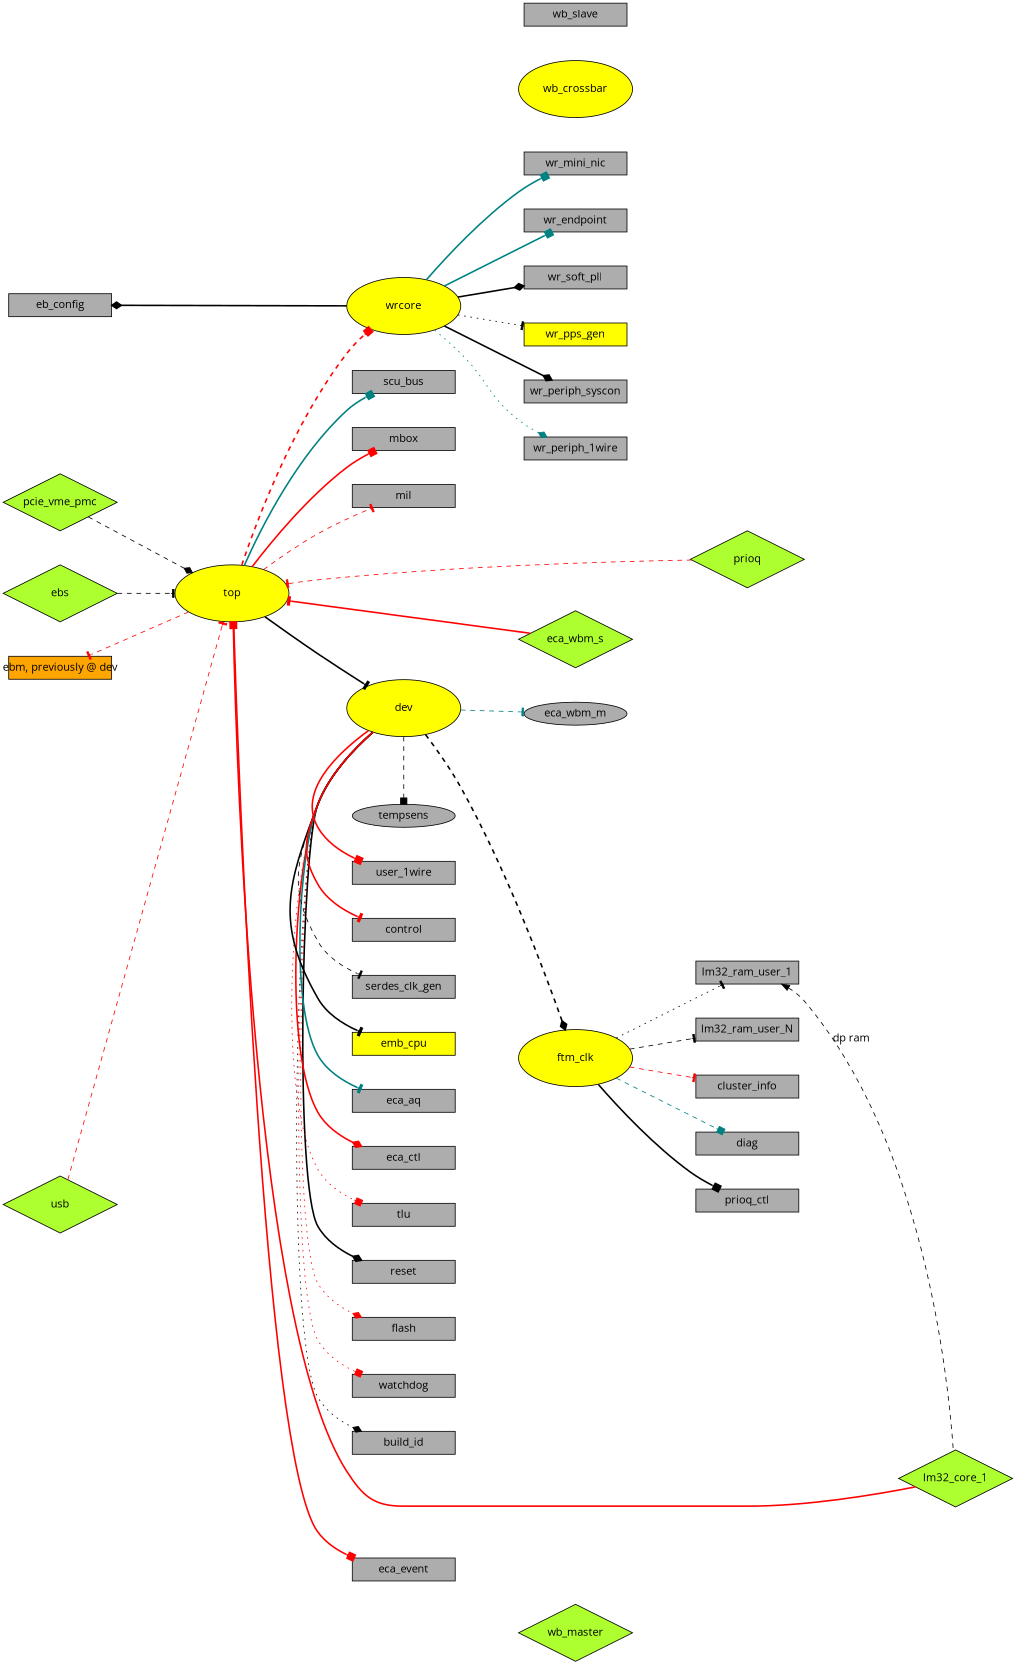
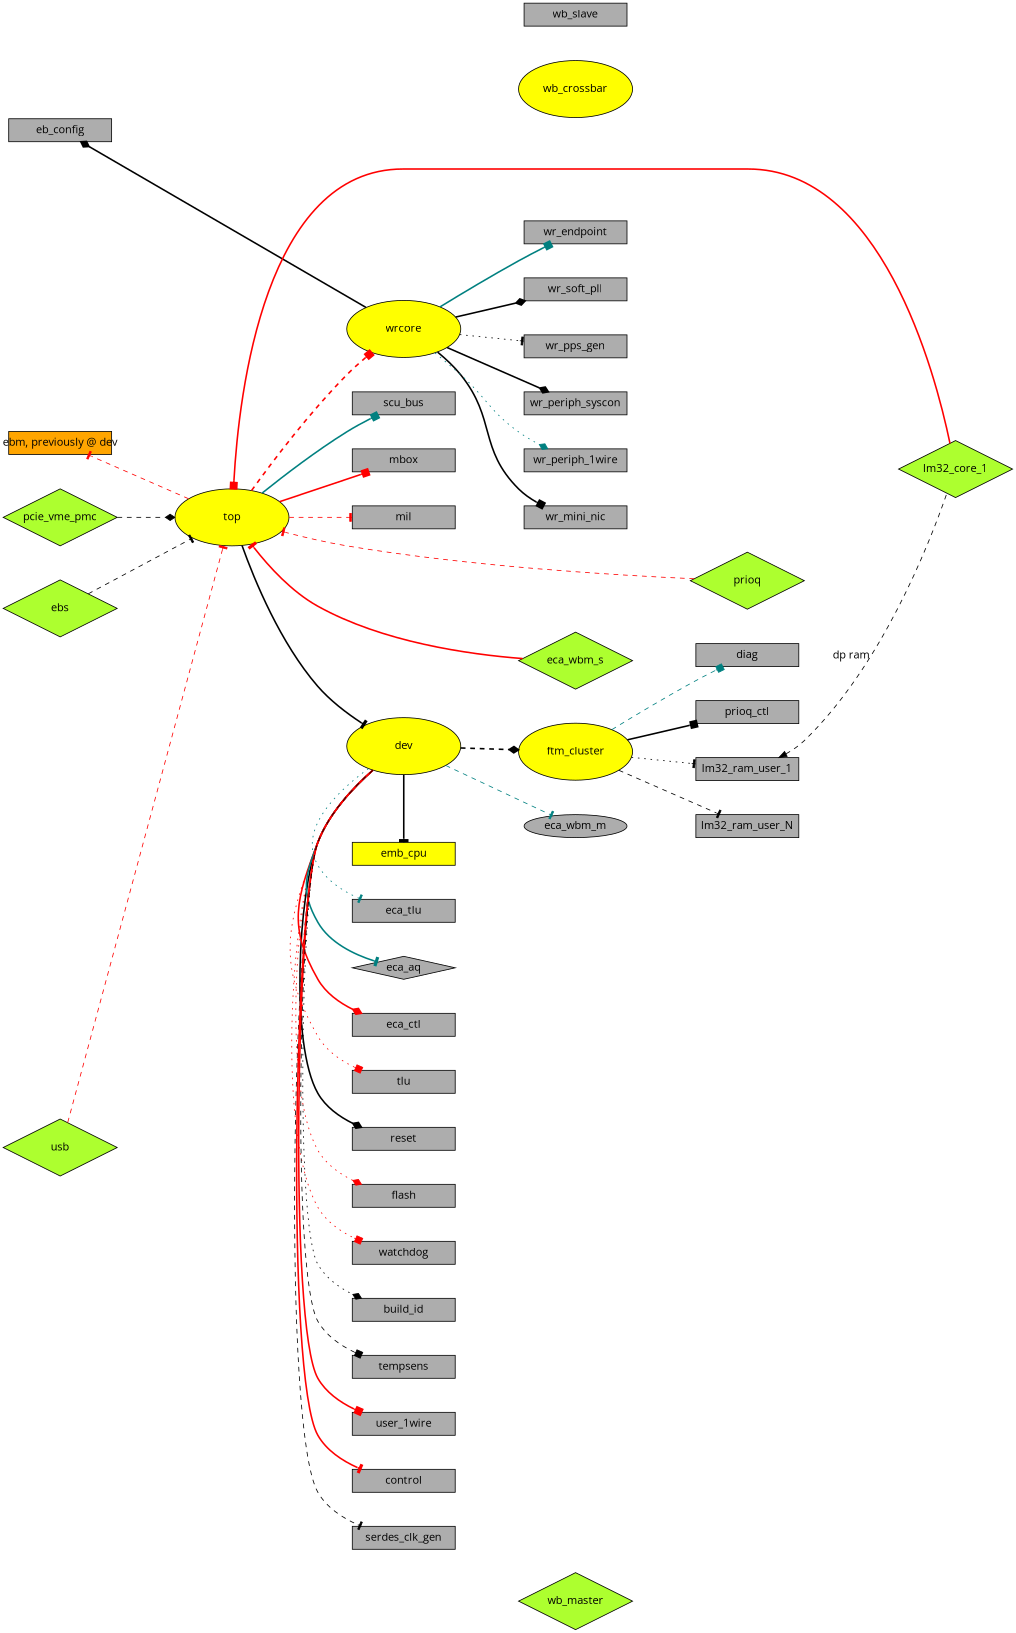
(480, 224) -> (486, 428)
(576, 334) -> (576, 346)
(404, 816) -> (404, 1367)
none -> (404, 911)
(576, 1058) -> (576, 752)
(747, 1087) -> none
(404, 1101) -> (404, 968)
(404, 1569) -> none
